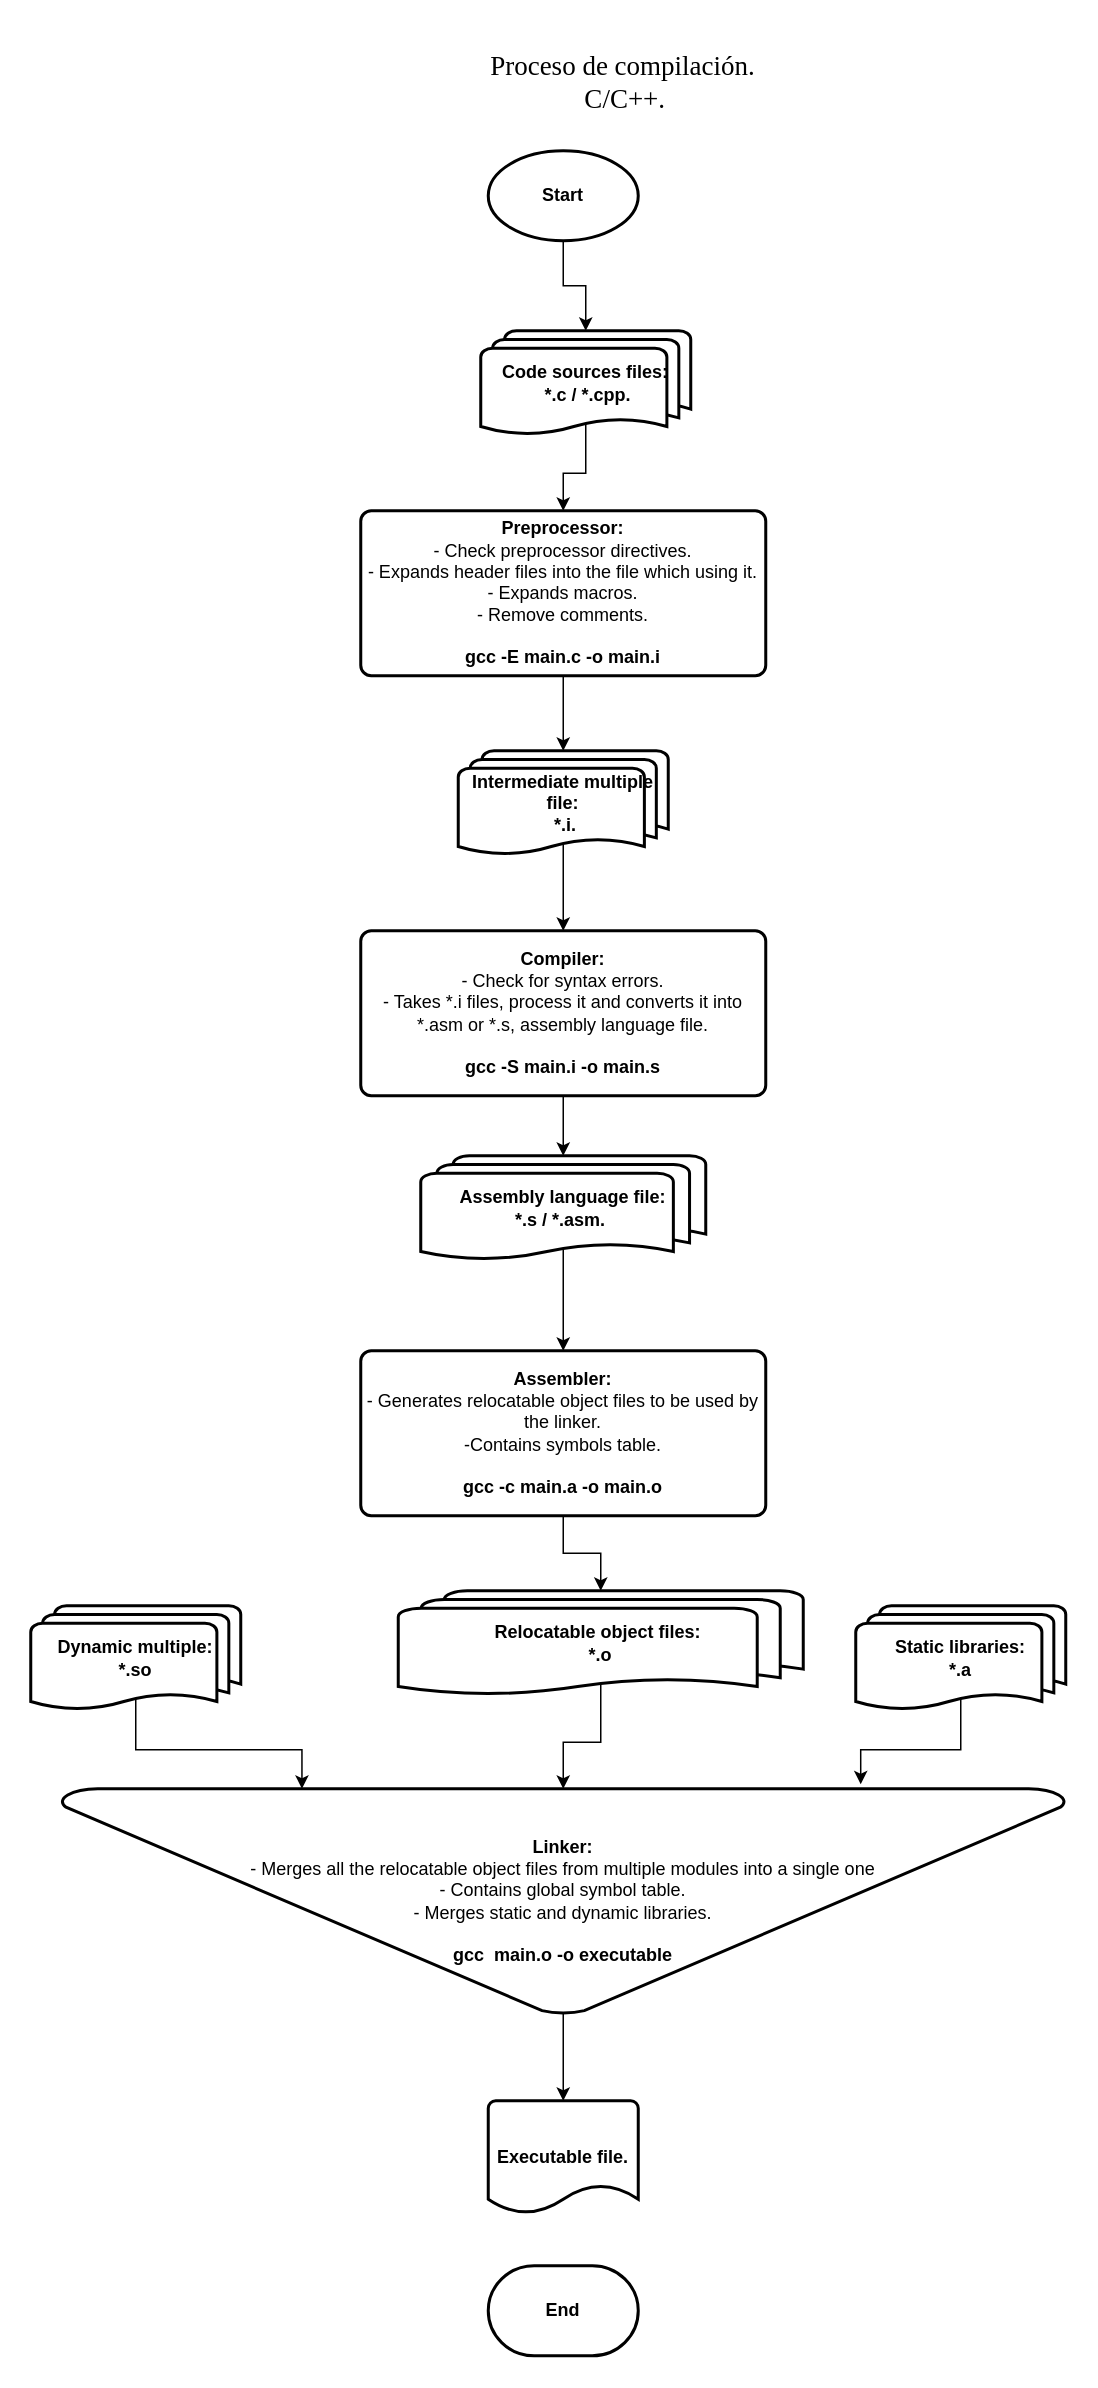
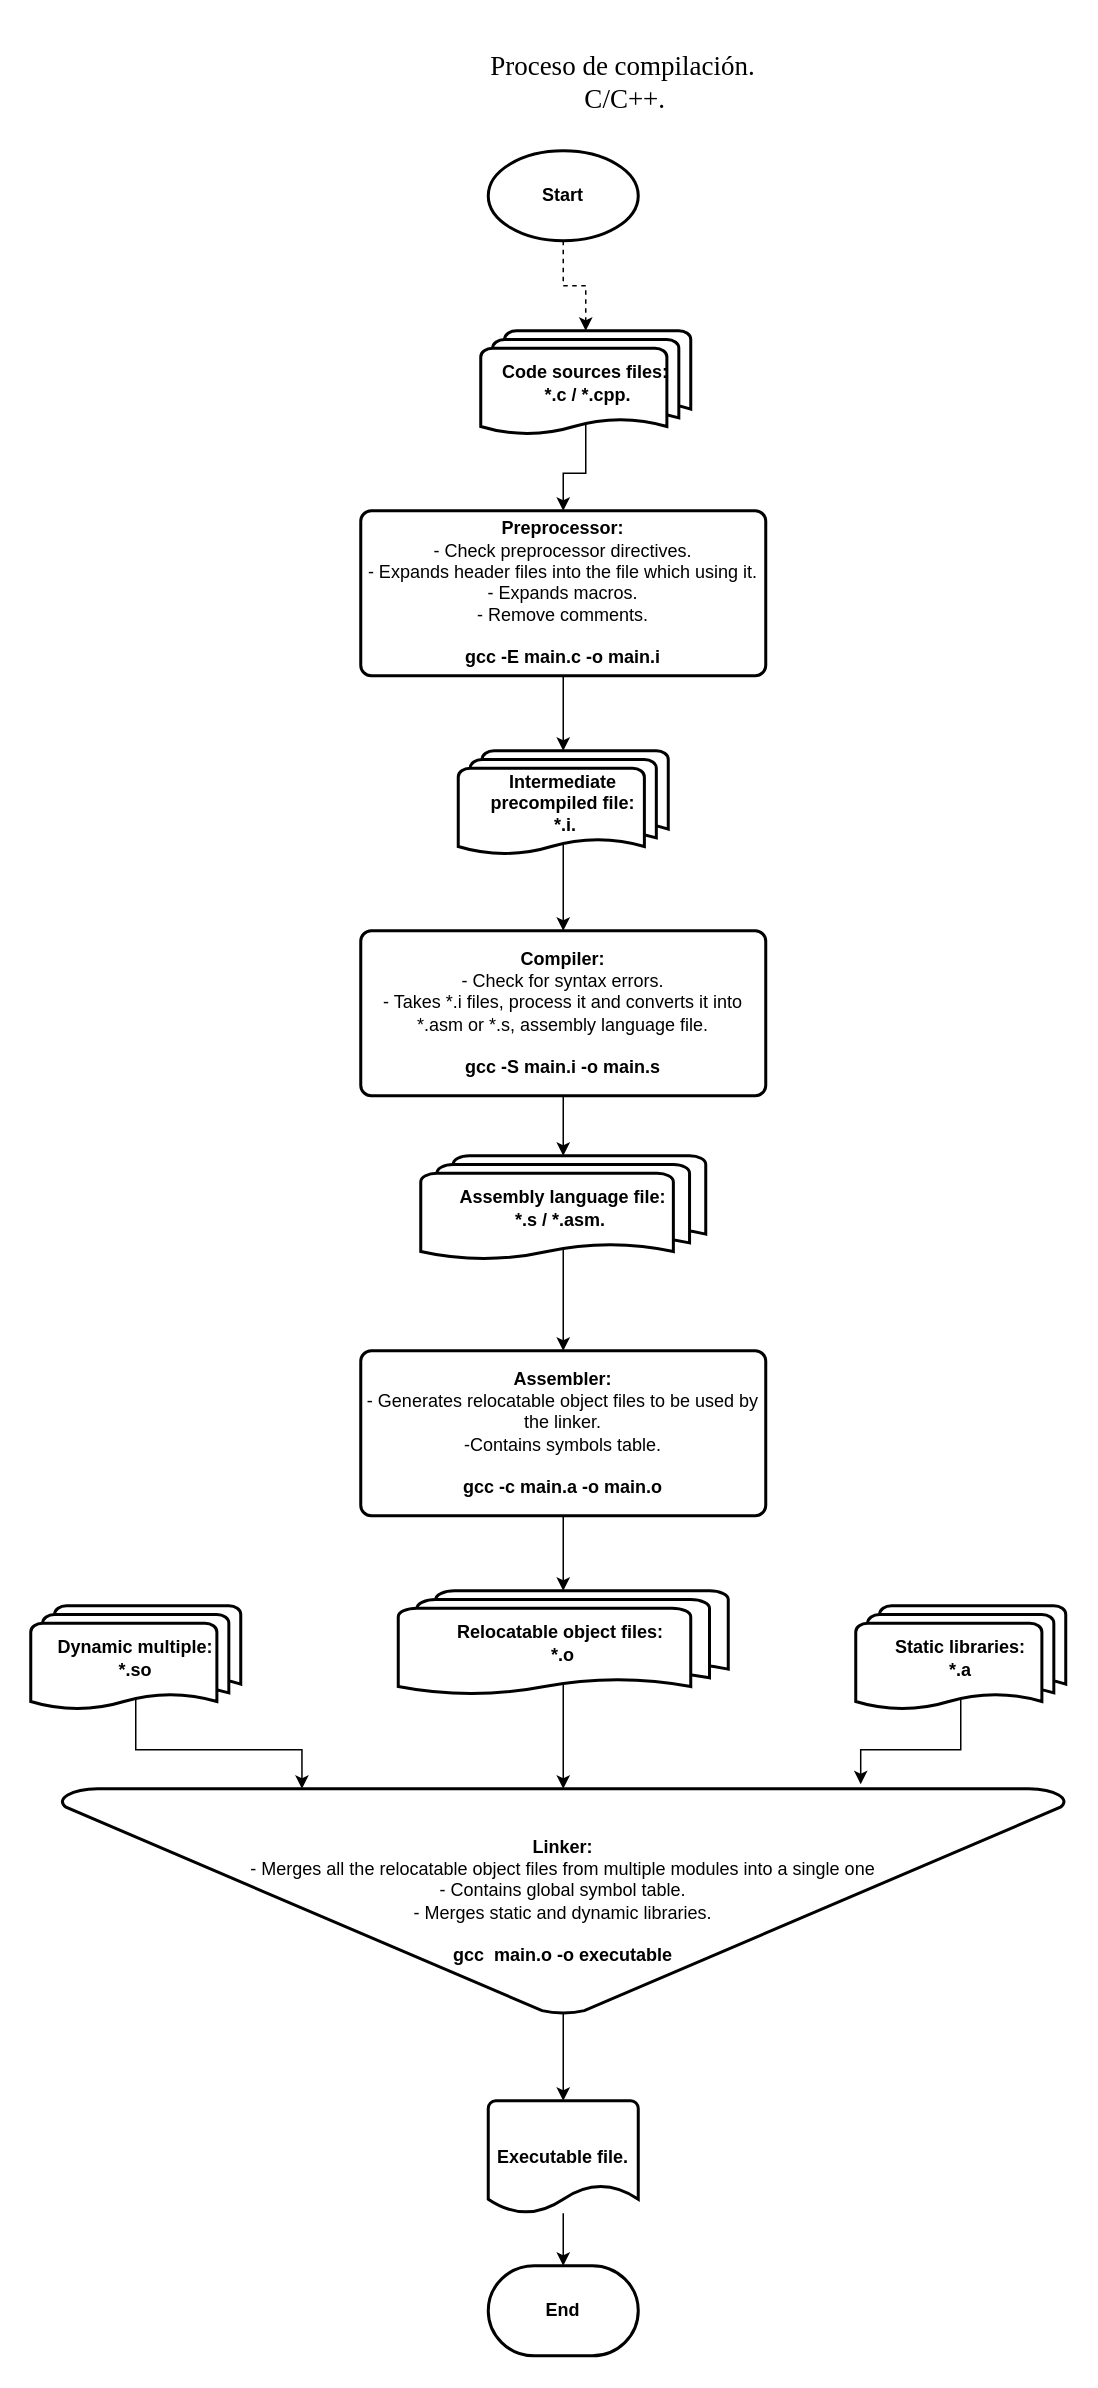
(568, 286) -> (568, 286)
(563, 803) -> (563, 803)
(601, 1643) -> (563, 1643)
none -> (563, 2241)
